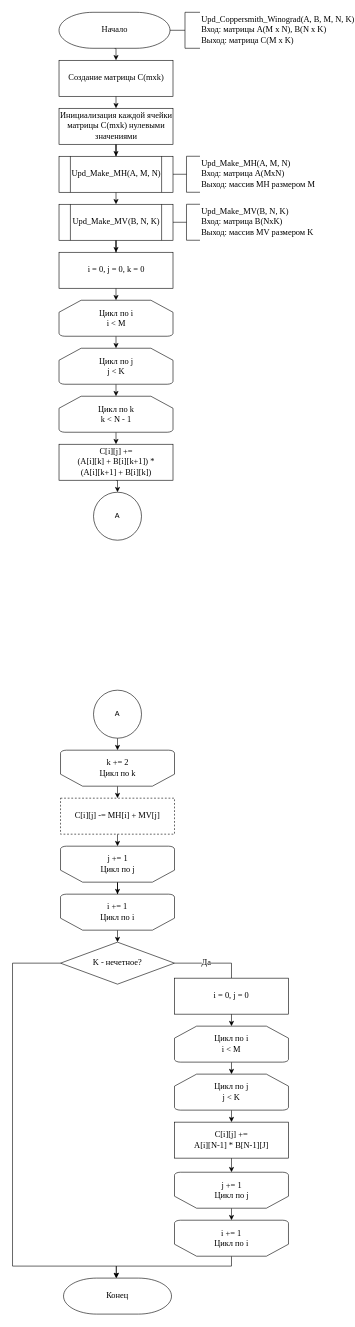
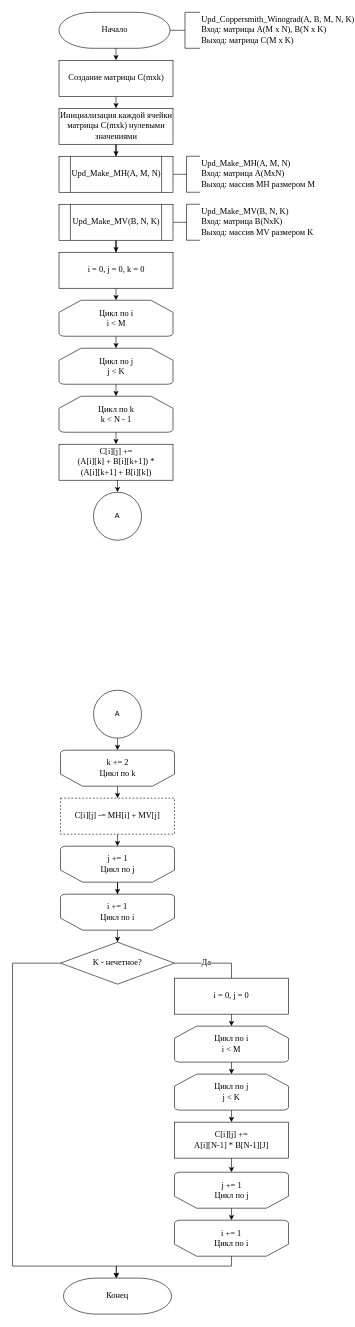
(116, 198) -> none
